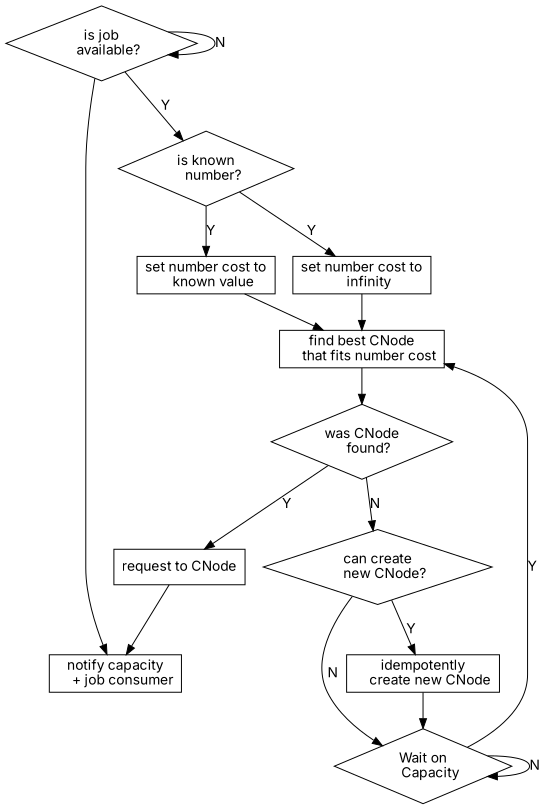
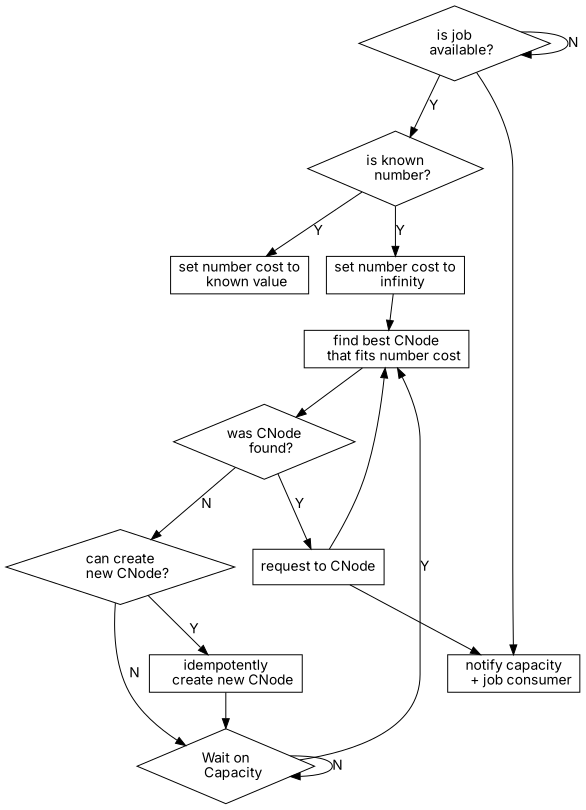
(279, 310) -> (368, 467)
